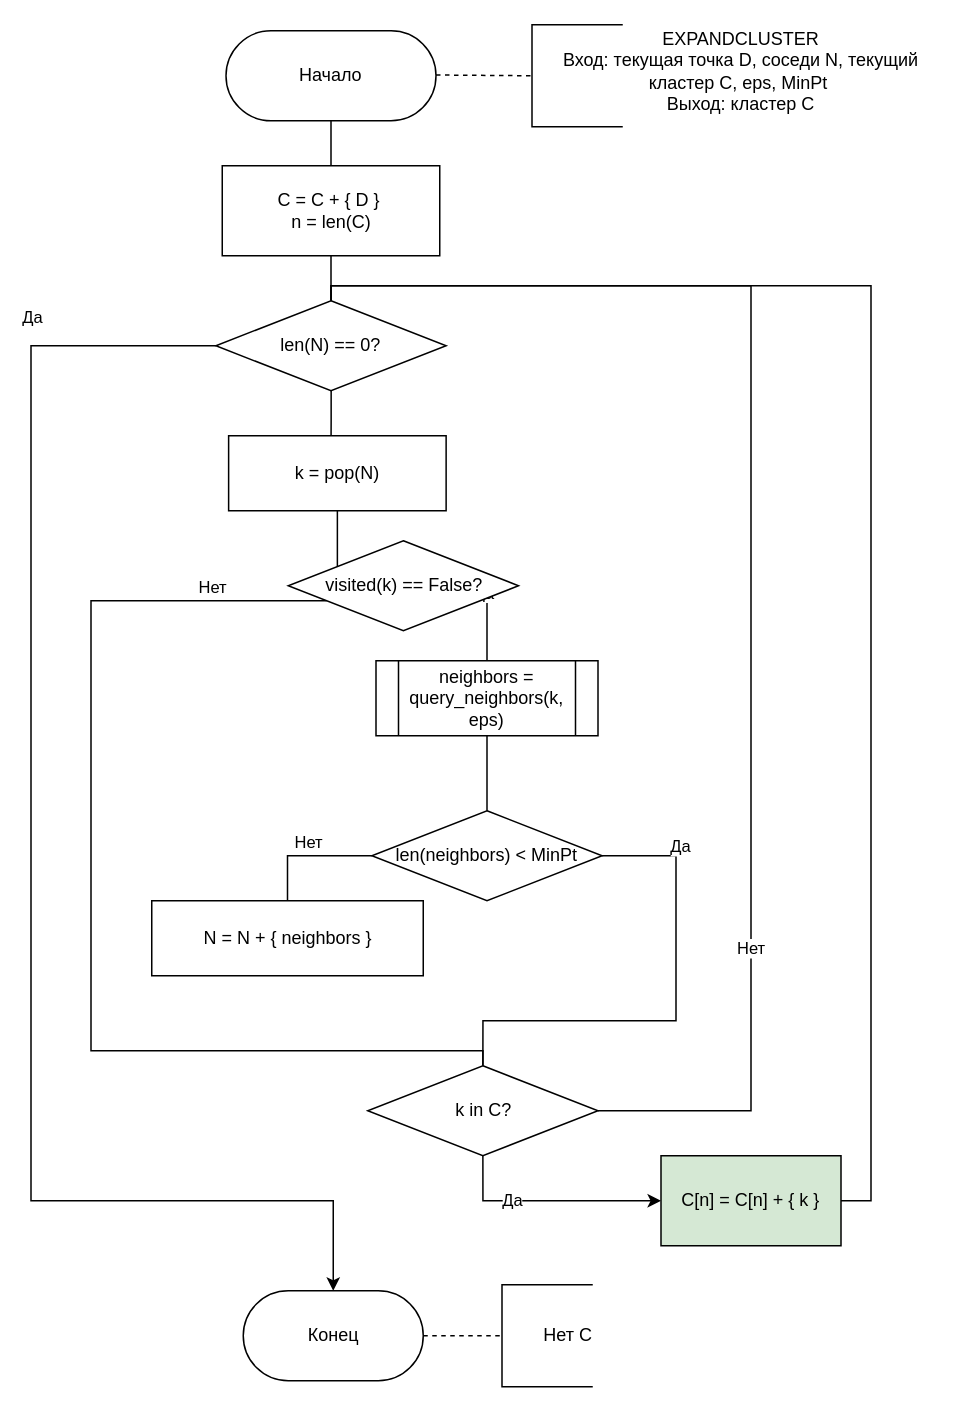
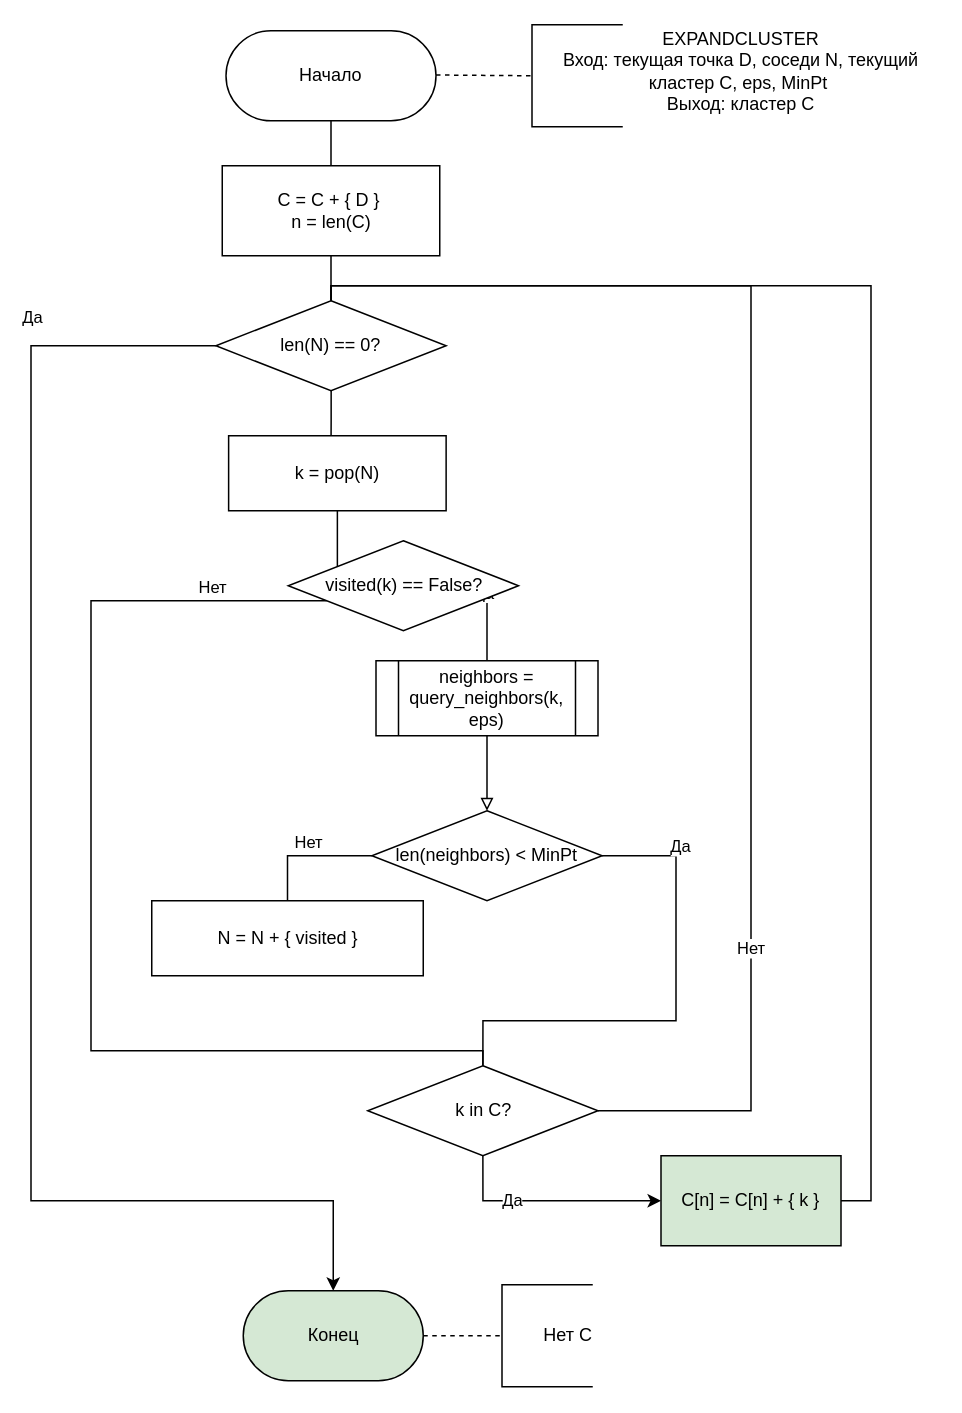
(487, 802) -> (487, 797)
(288, 938) -> (288, 938)
(333, 1336) -> (333, 1336)
